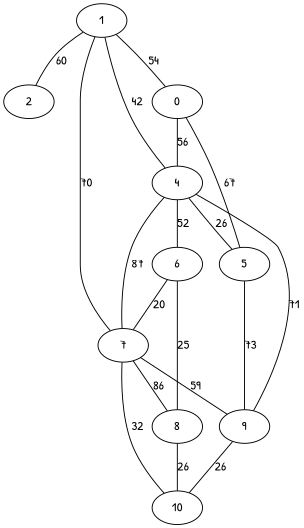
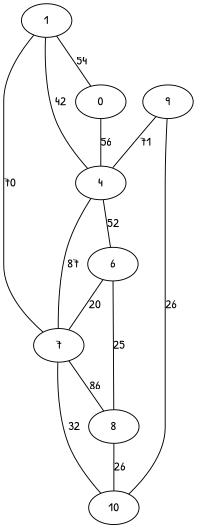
(29, 102) -> none
(245, 264) -> none
(184, 386) -> none
